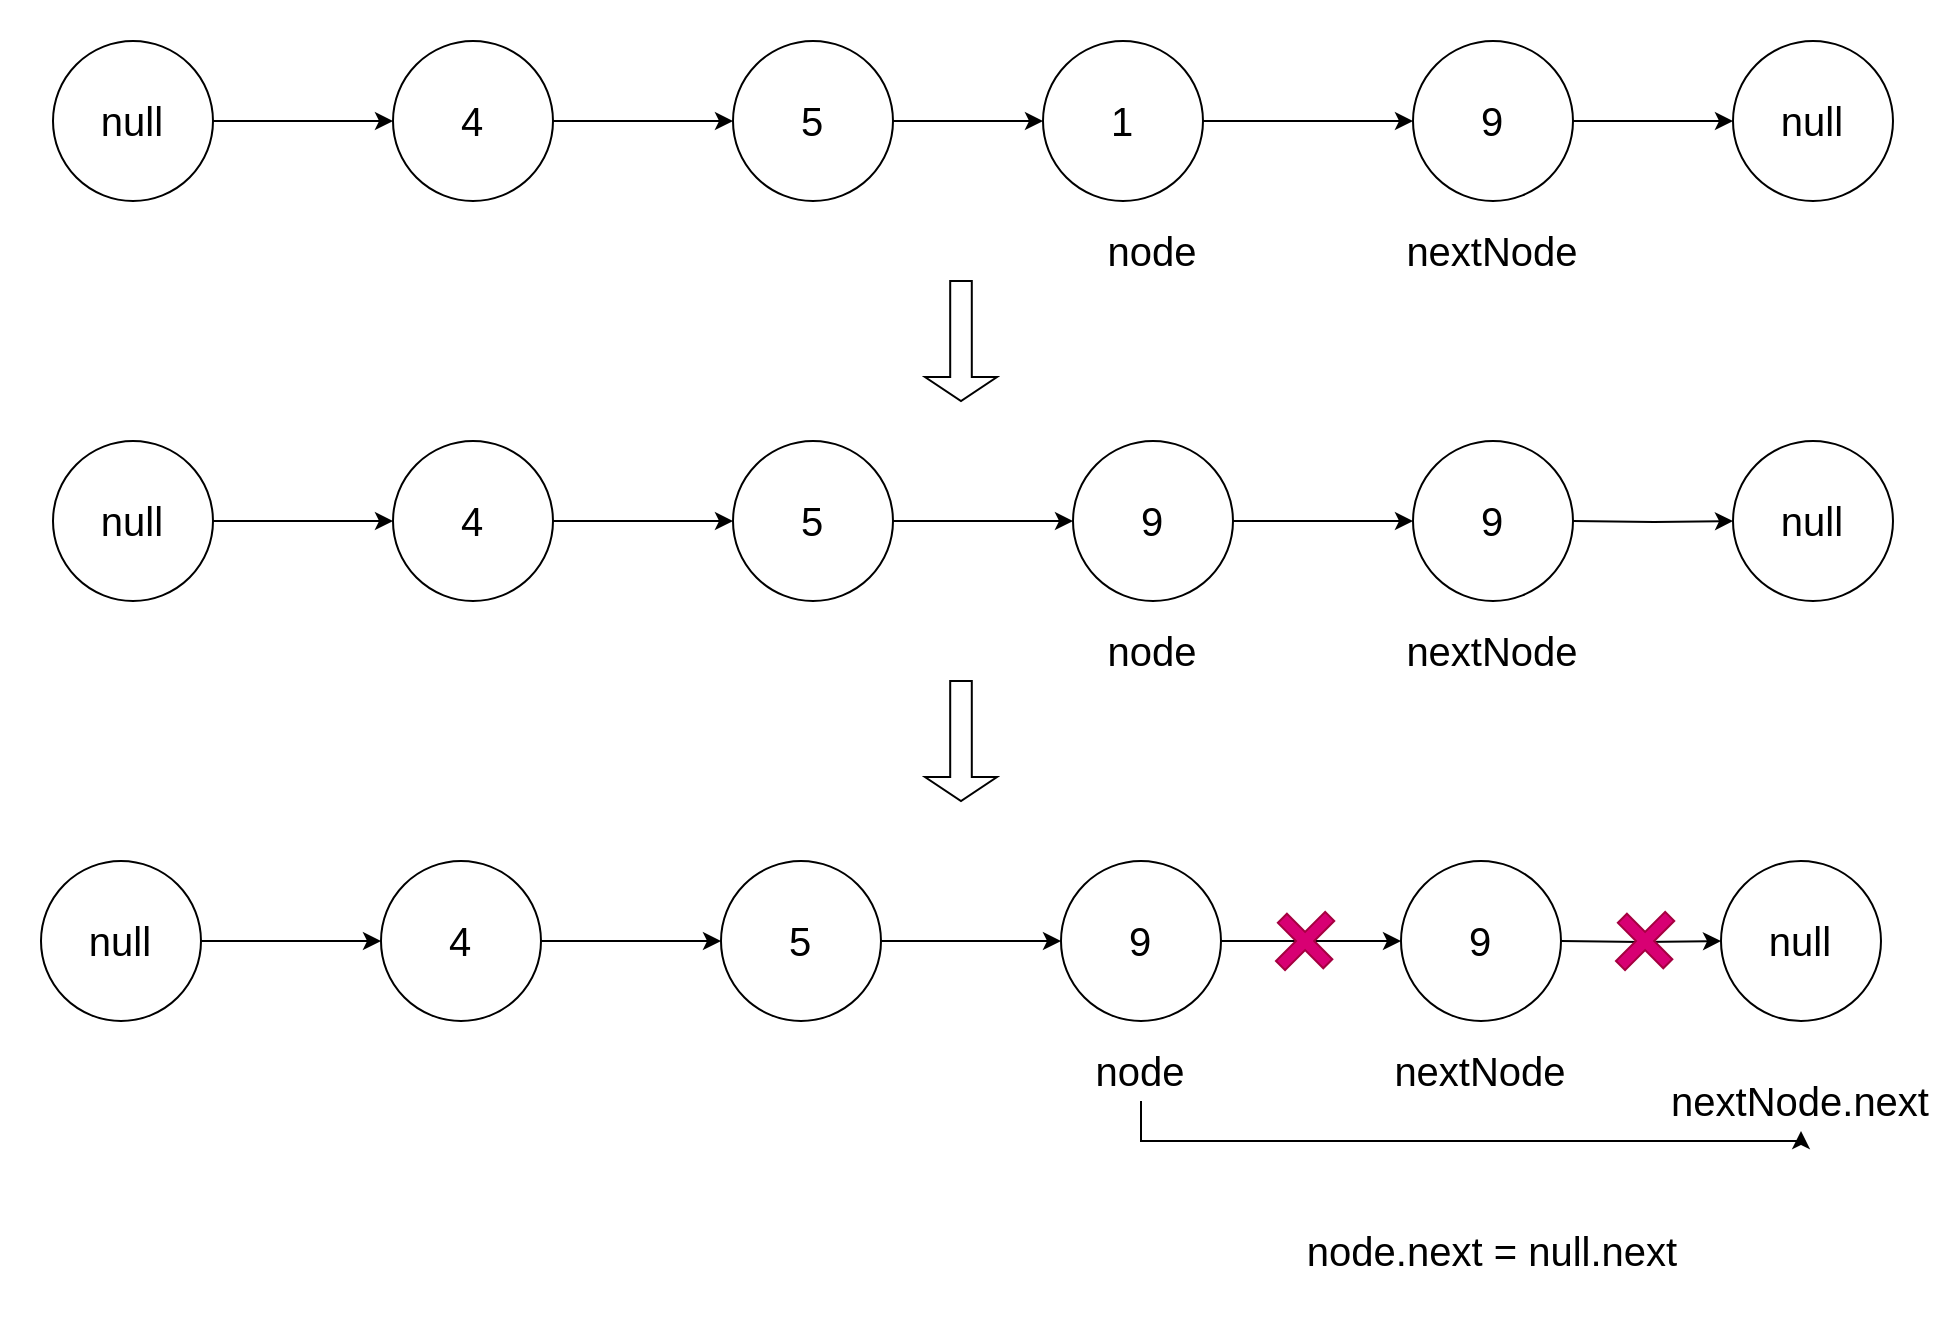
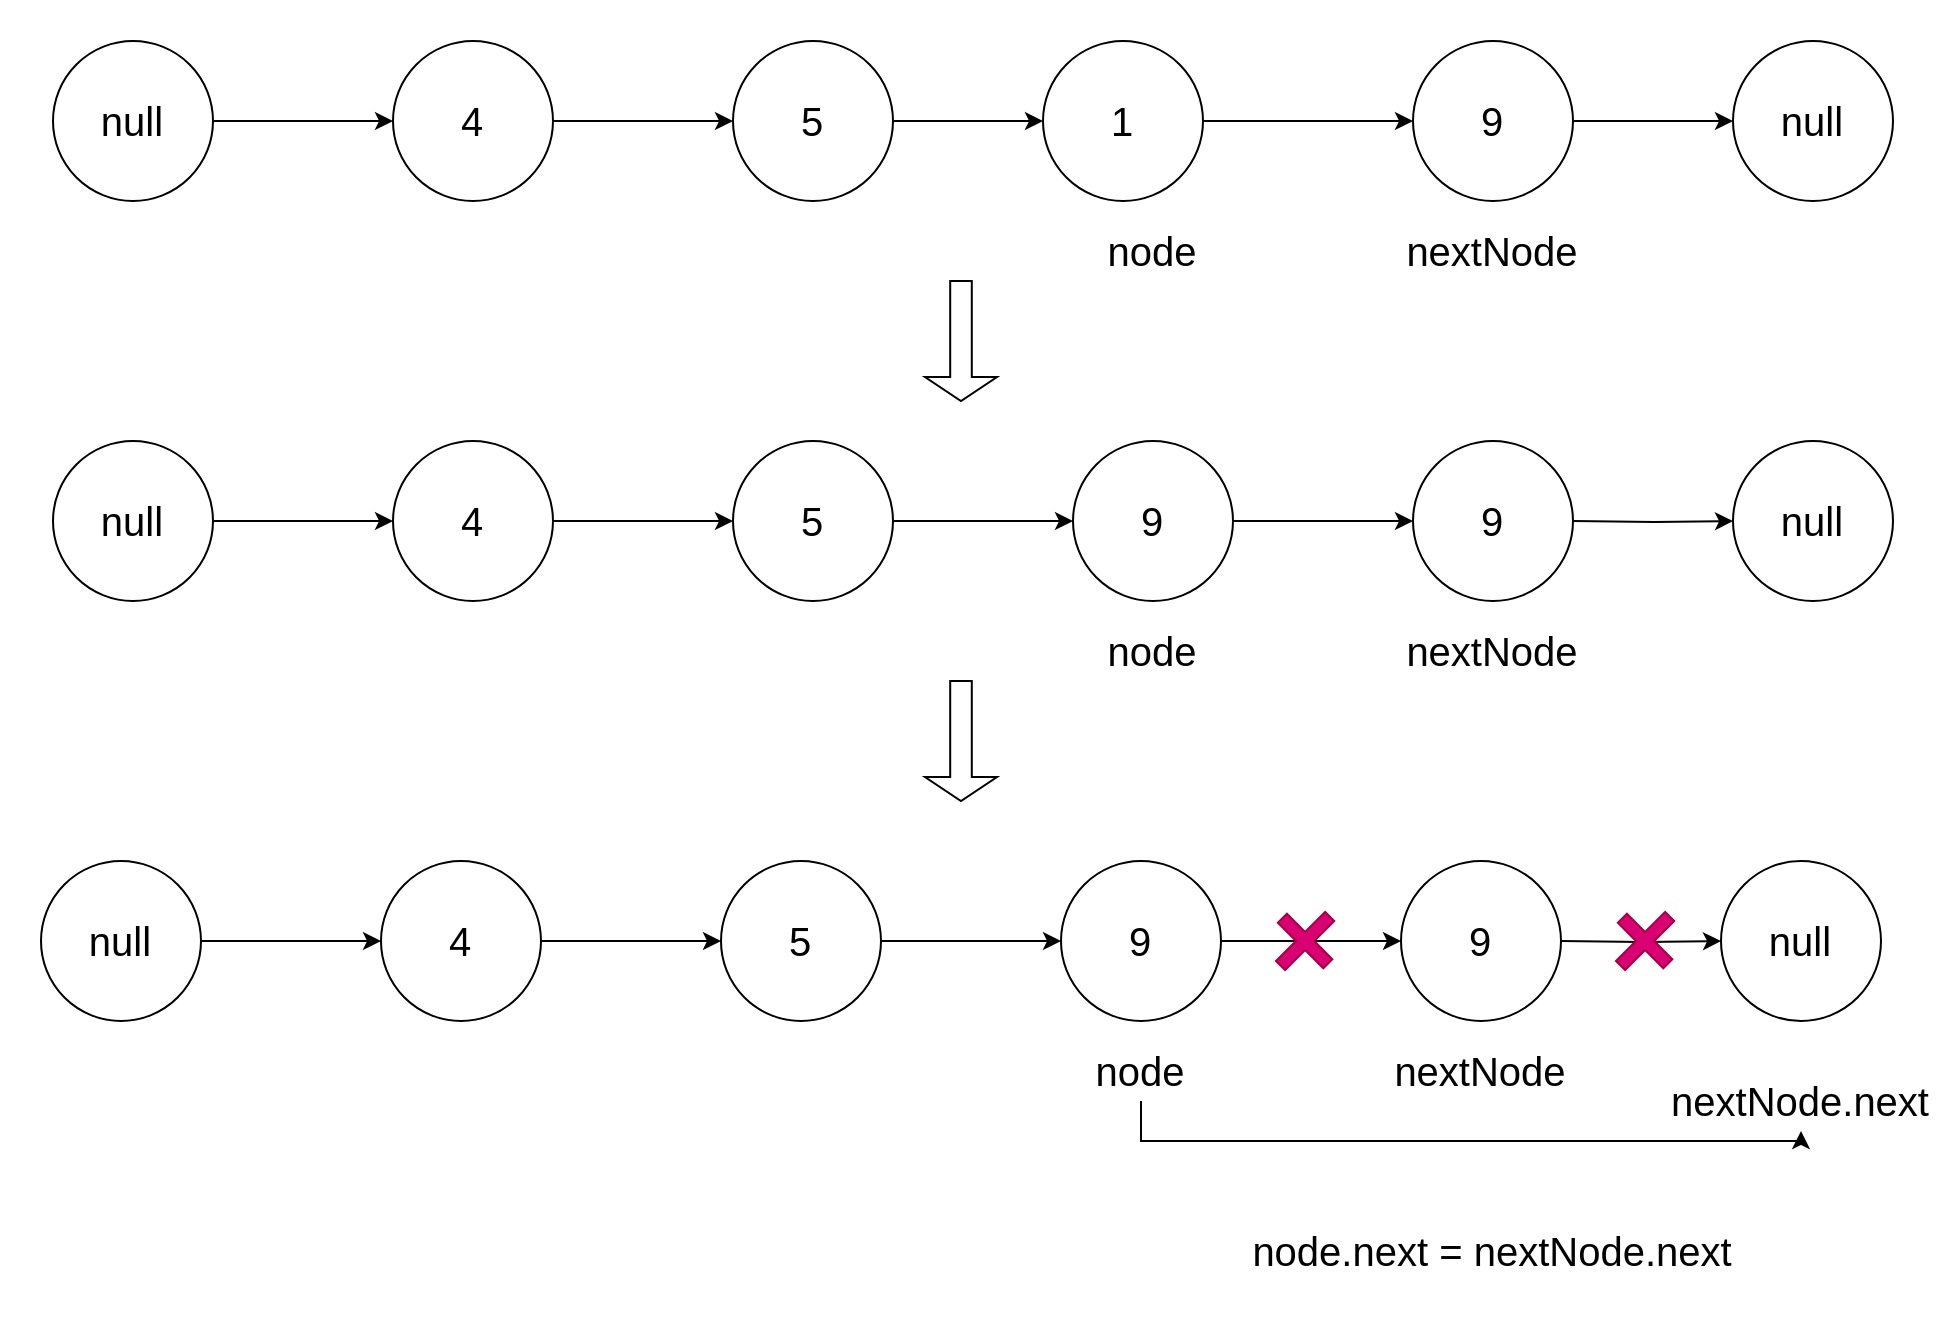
(1493, 1251) -> (1493, 1251)
